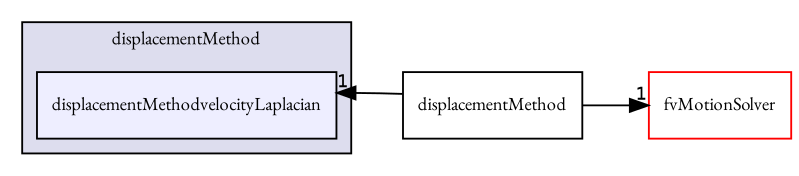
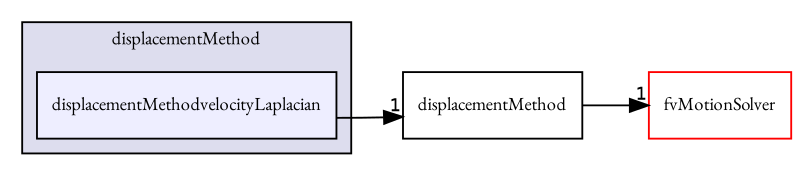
(379, 93) -> (363, 118)
